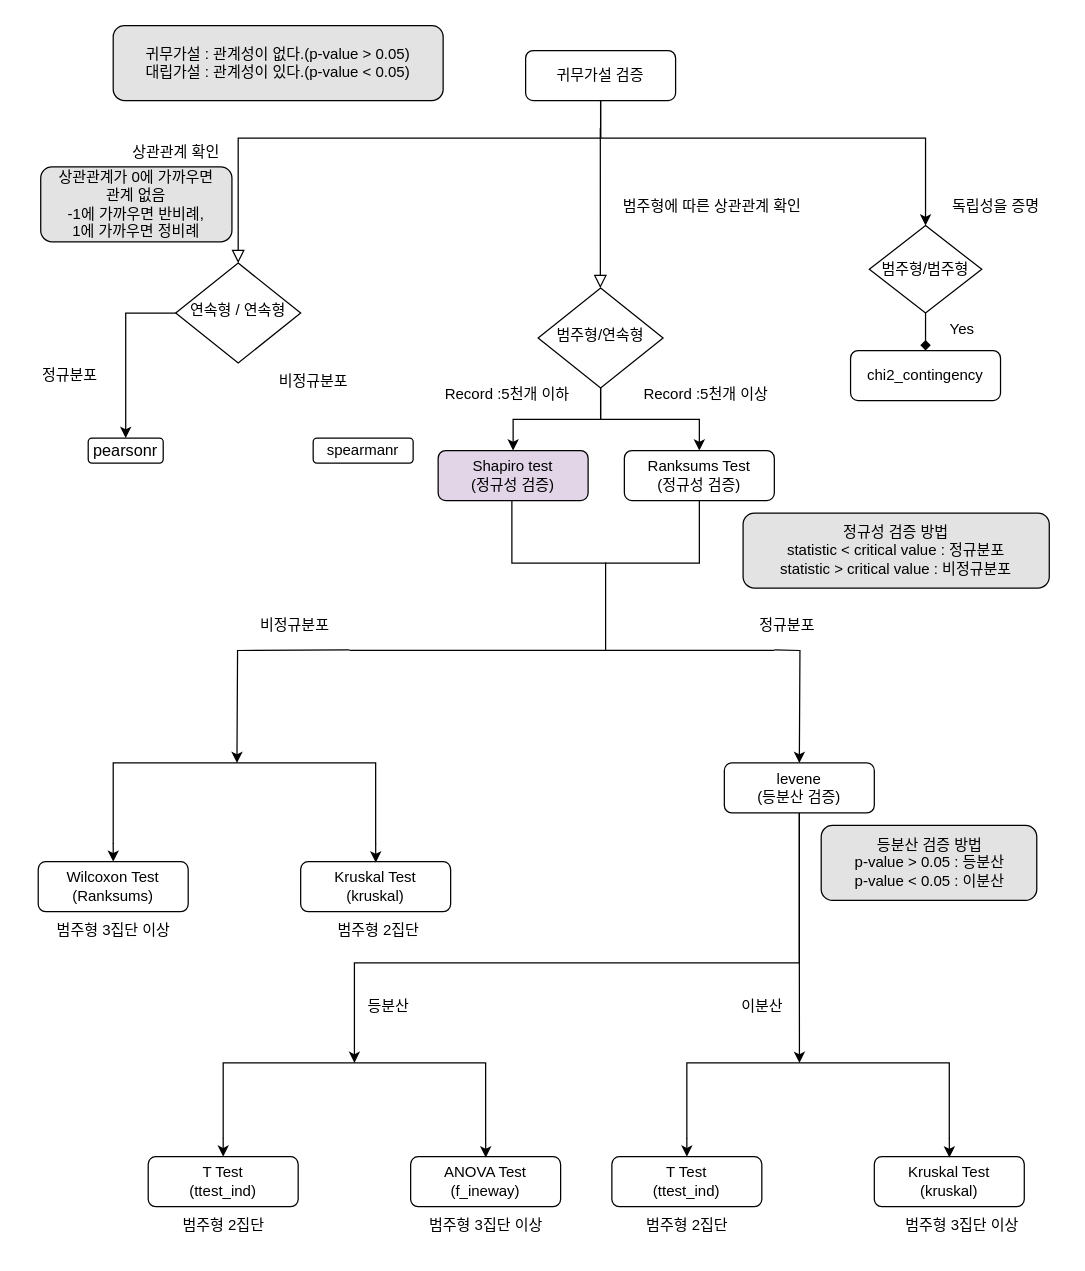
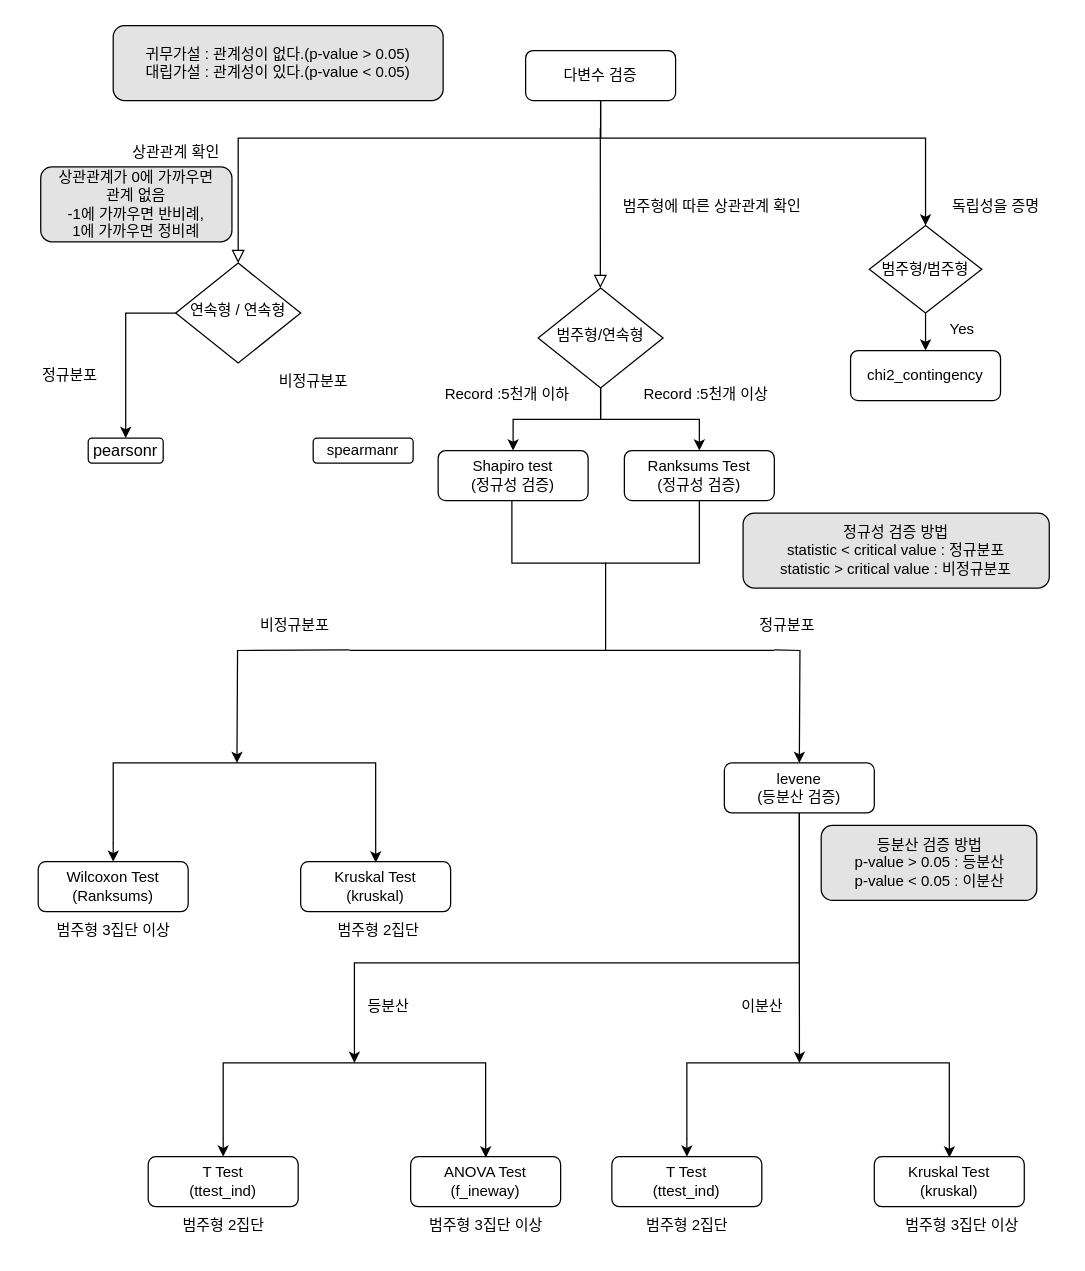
(601, 76) -> (601, 76)
(926, 339) -> (926, 340)
(513, 476) -> (513, 476)
